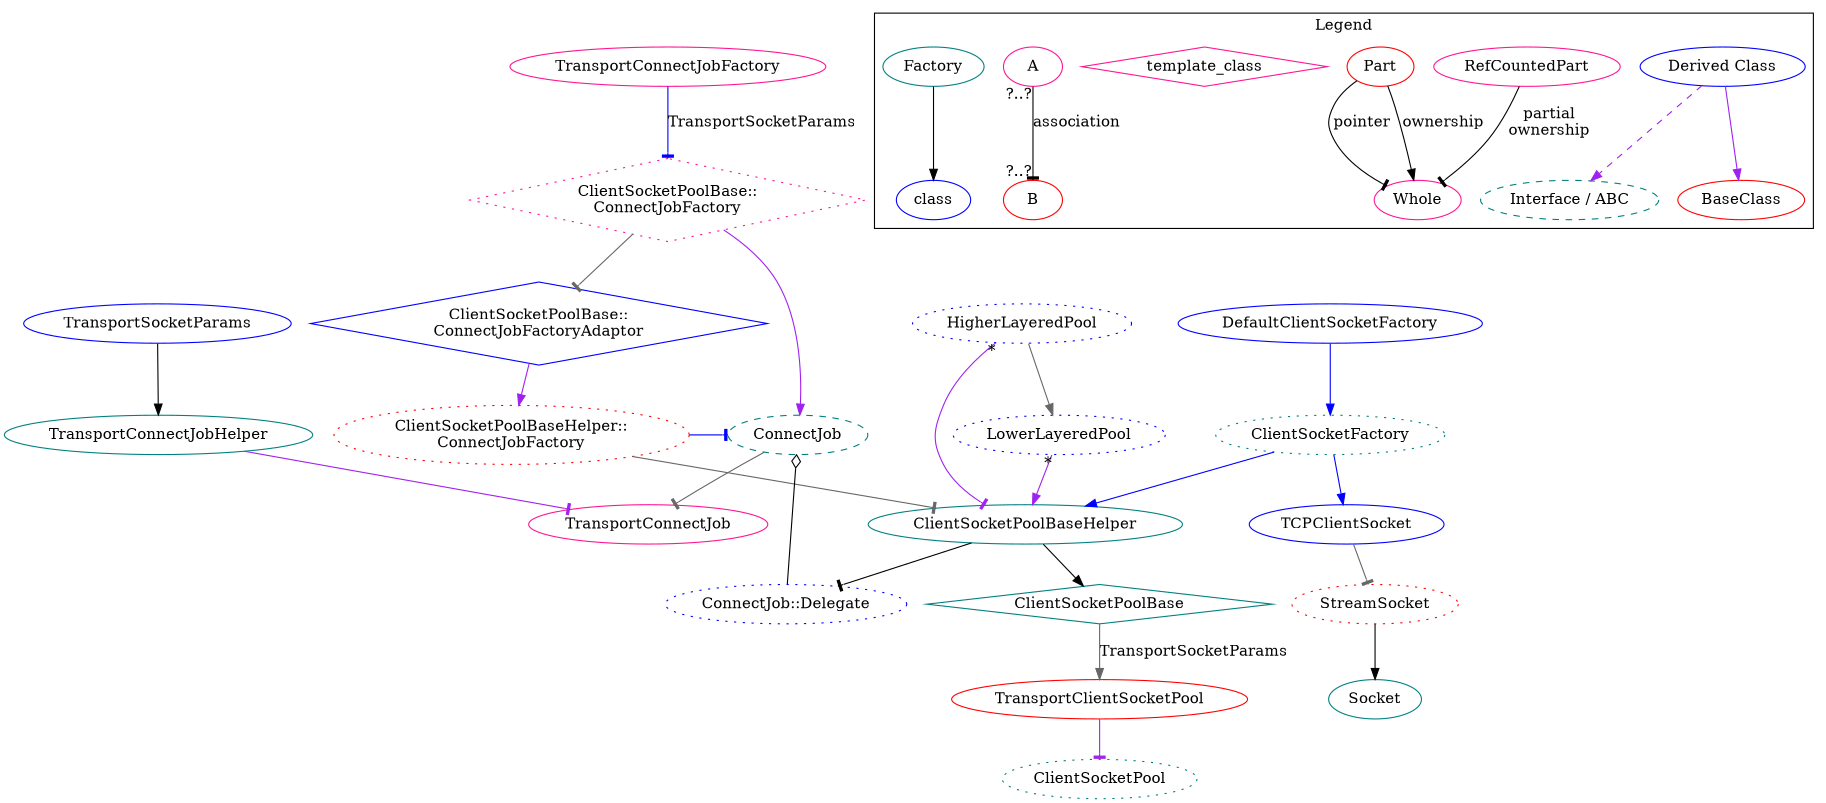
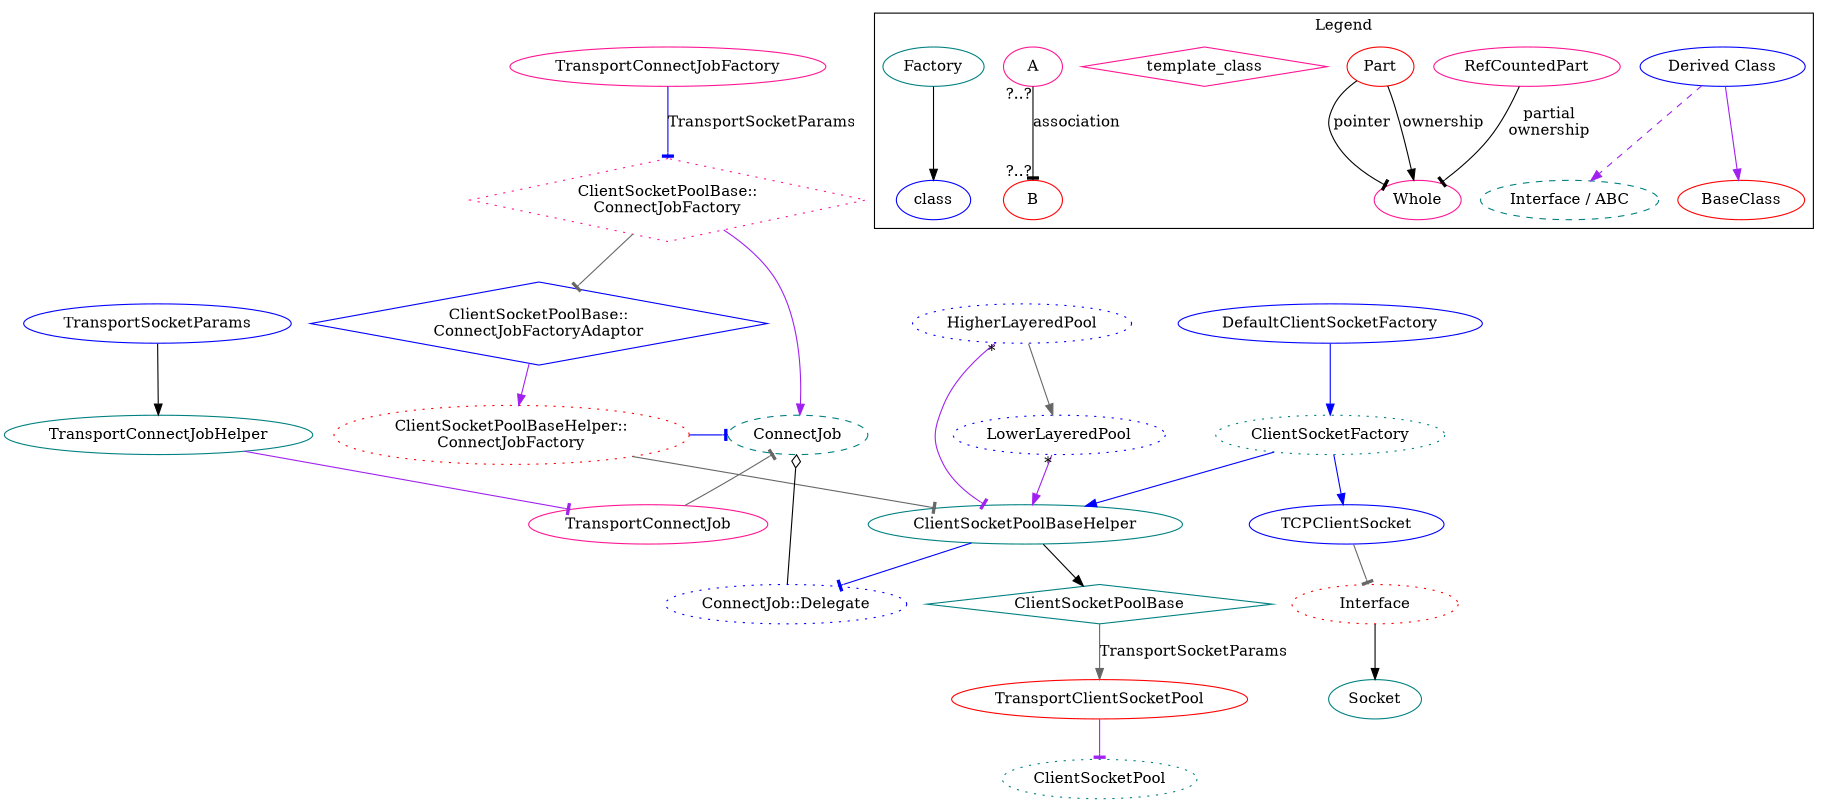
(719, 478) -> (727, 481)
(908, 564) -> (908, 564)
(1375, 604) -> (1375, 604)
